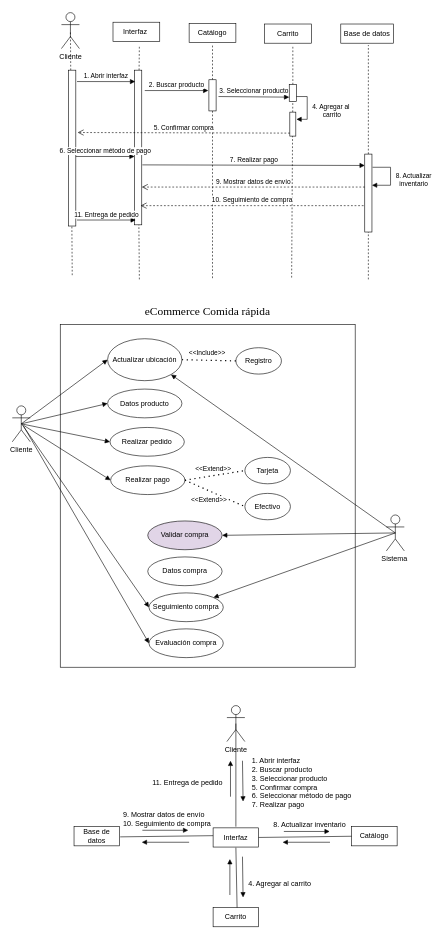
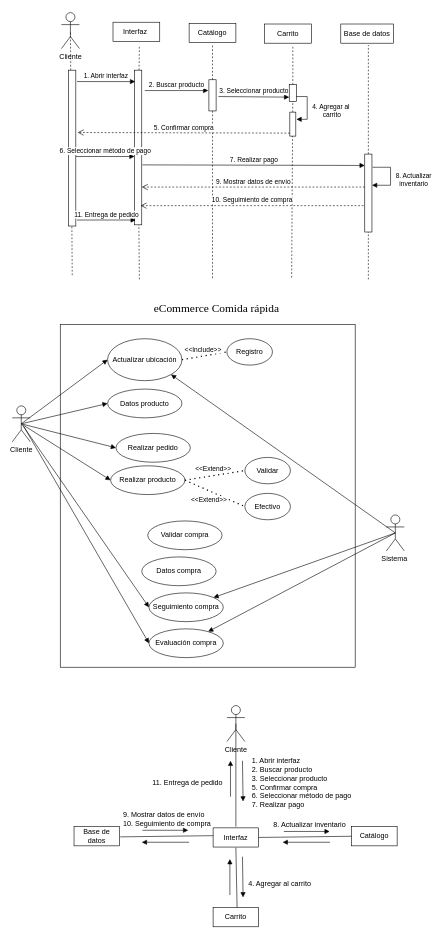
(208, 312) -> (217, 309)
(259, 361) -> (250, 352)
(147, 442) -> (153, 448)
(268, 471) -> (268, 471)
(148, 480) -> (148, 480)
(354, 534) -> (301, 583)
(185, 536) -> (185, 536)
(185, 572) -> (179, 572)
